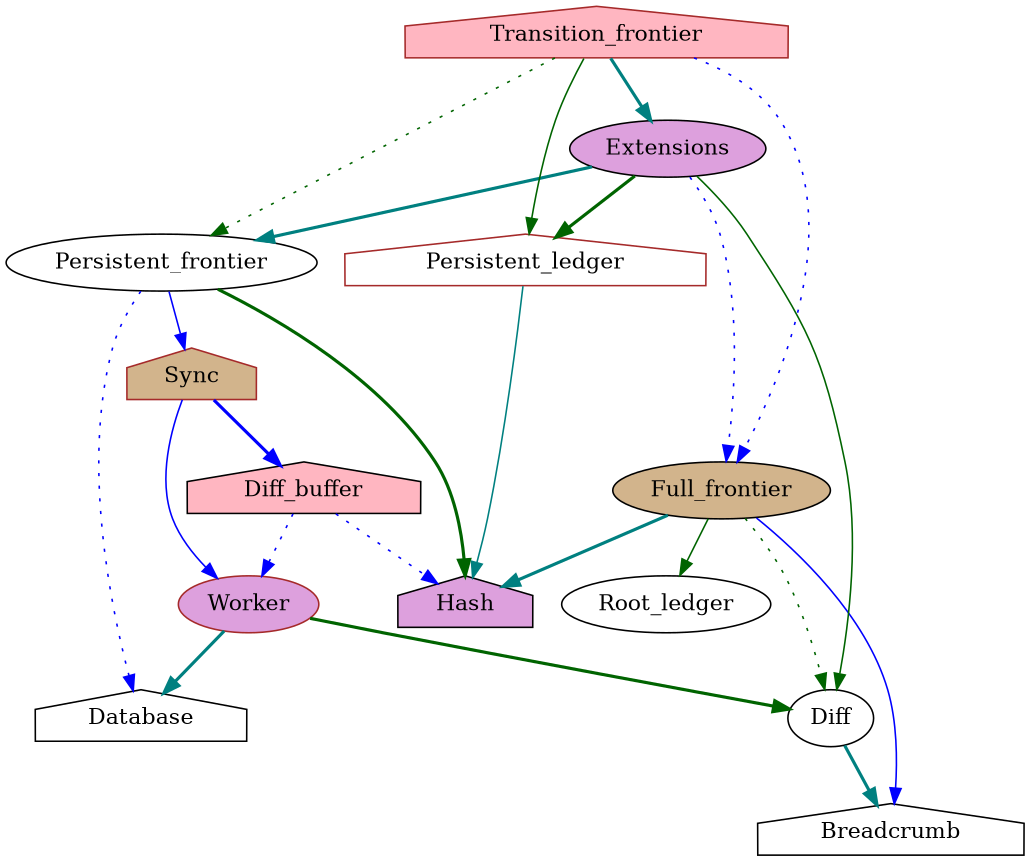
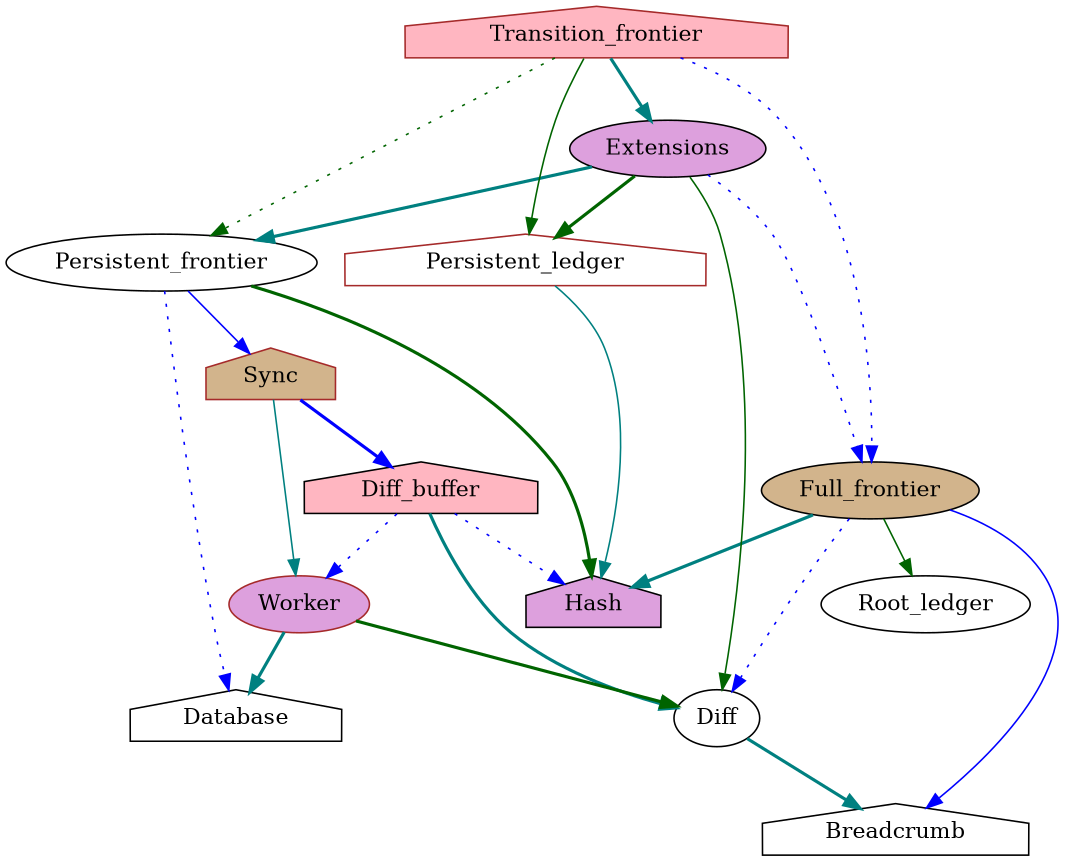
(166, 488) -> (284, 479)
(792, 591) -> (793, 597)
none -> (520, 639)
